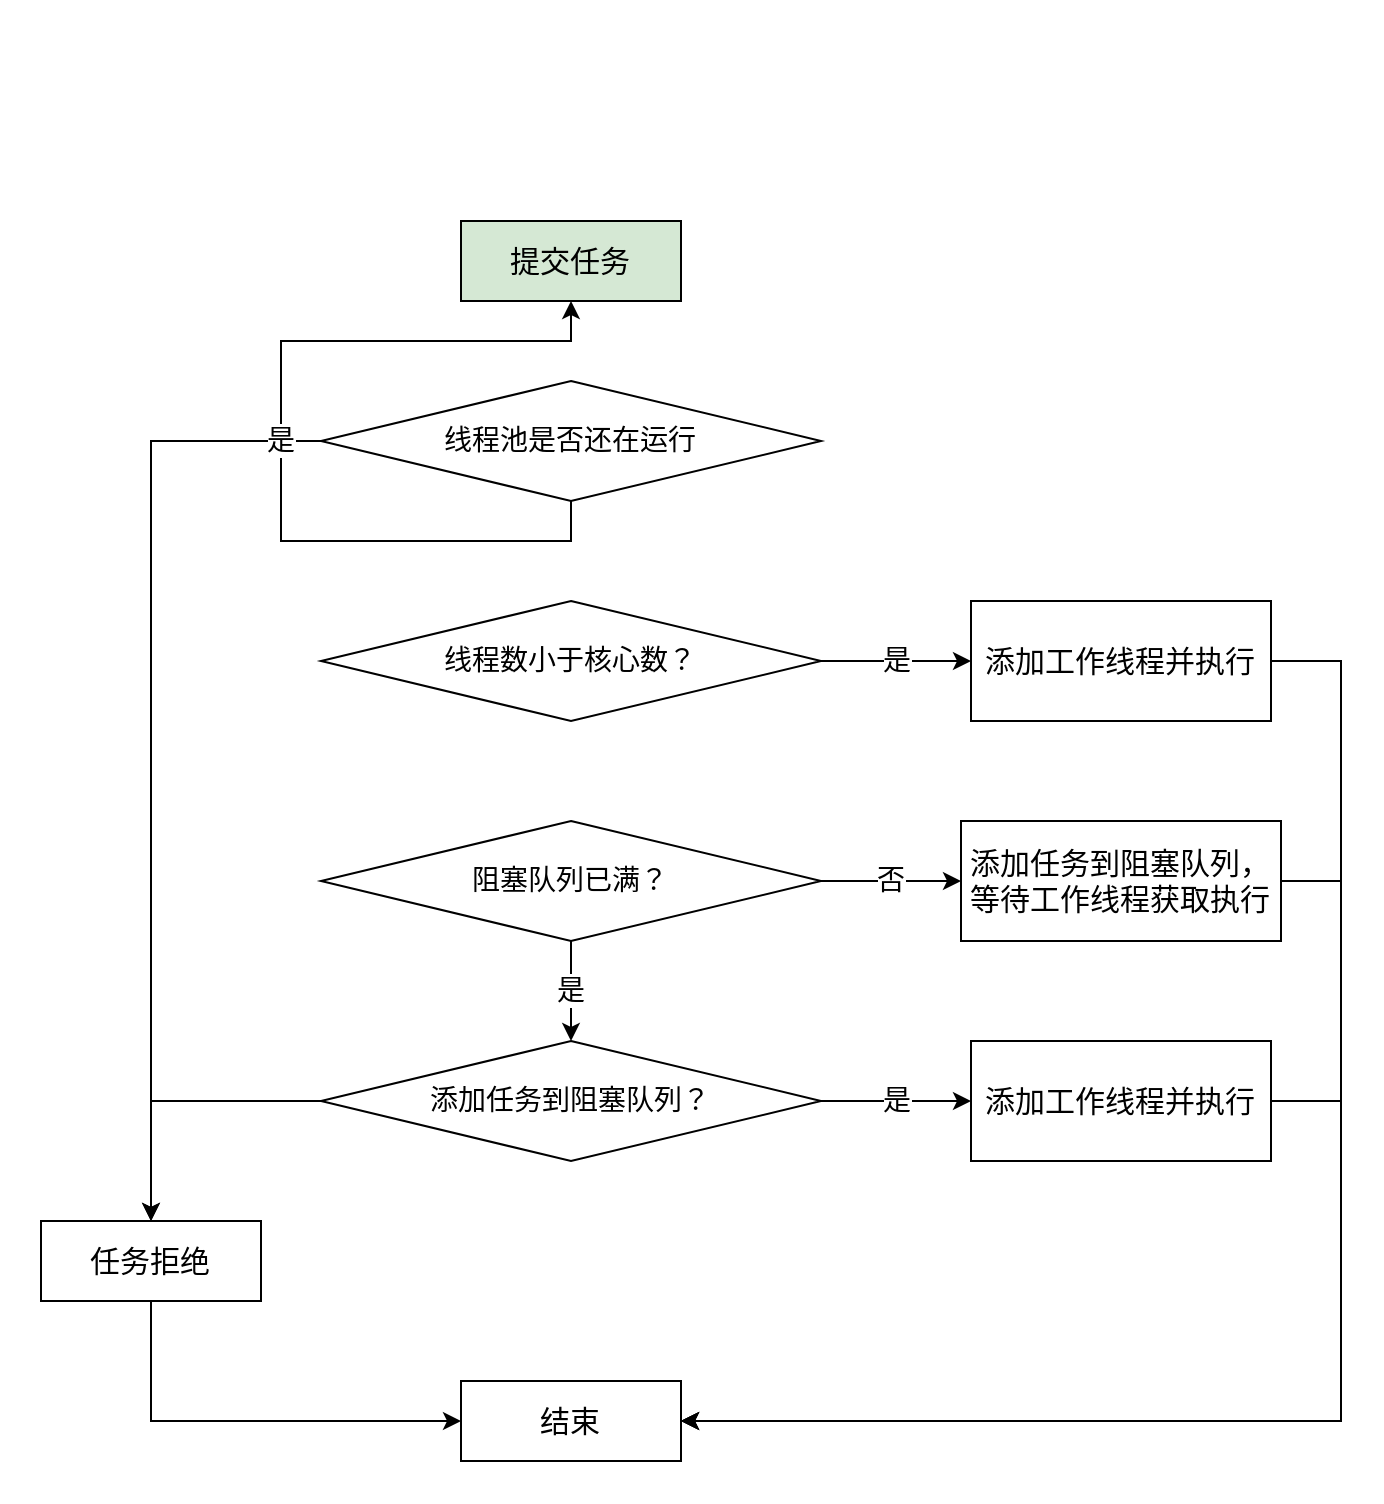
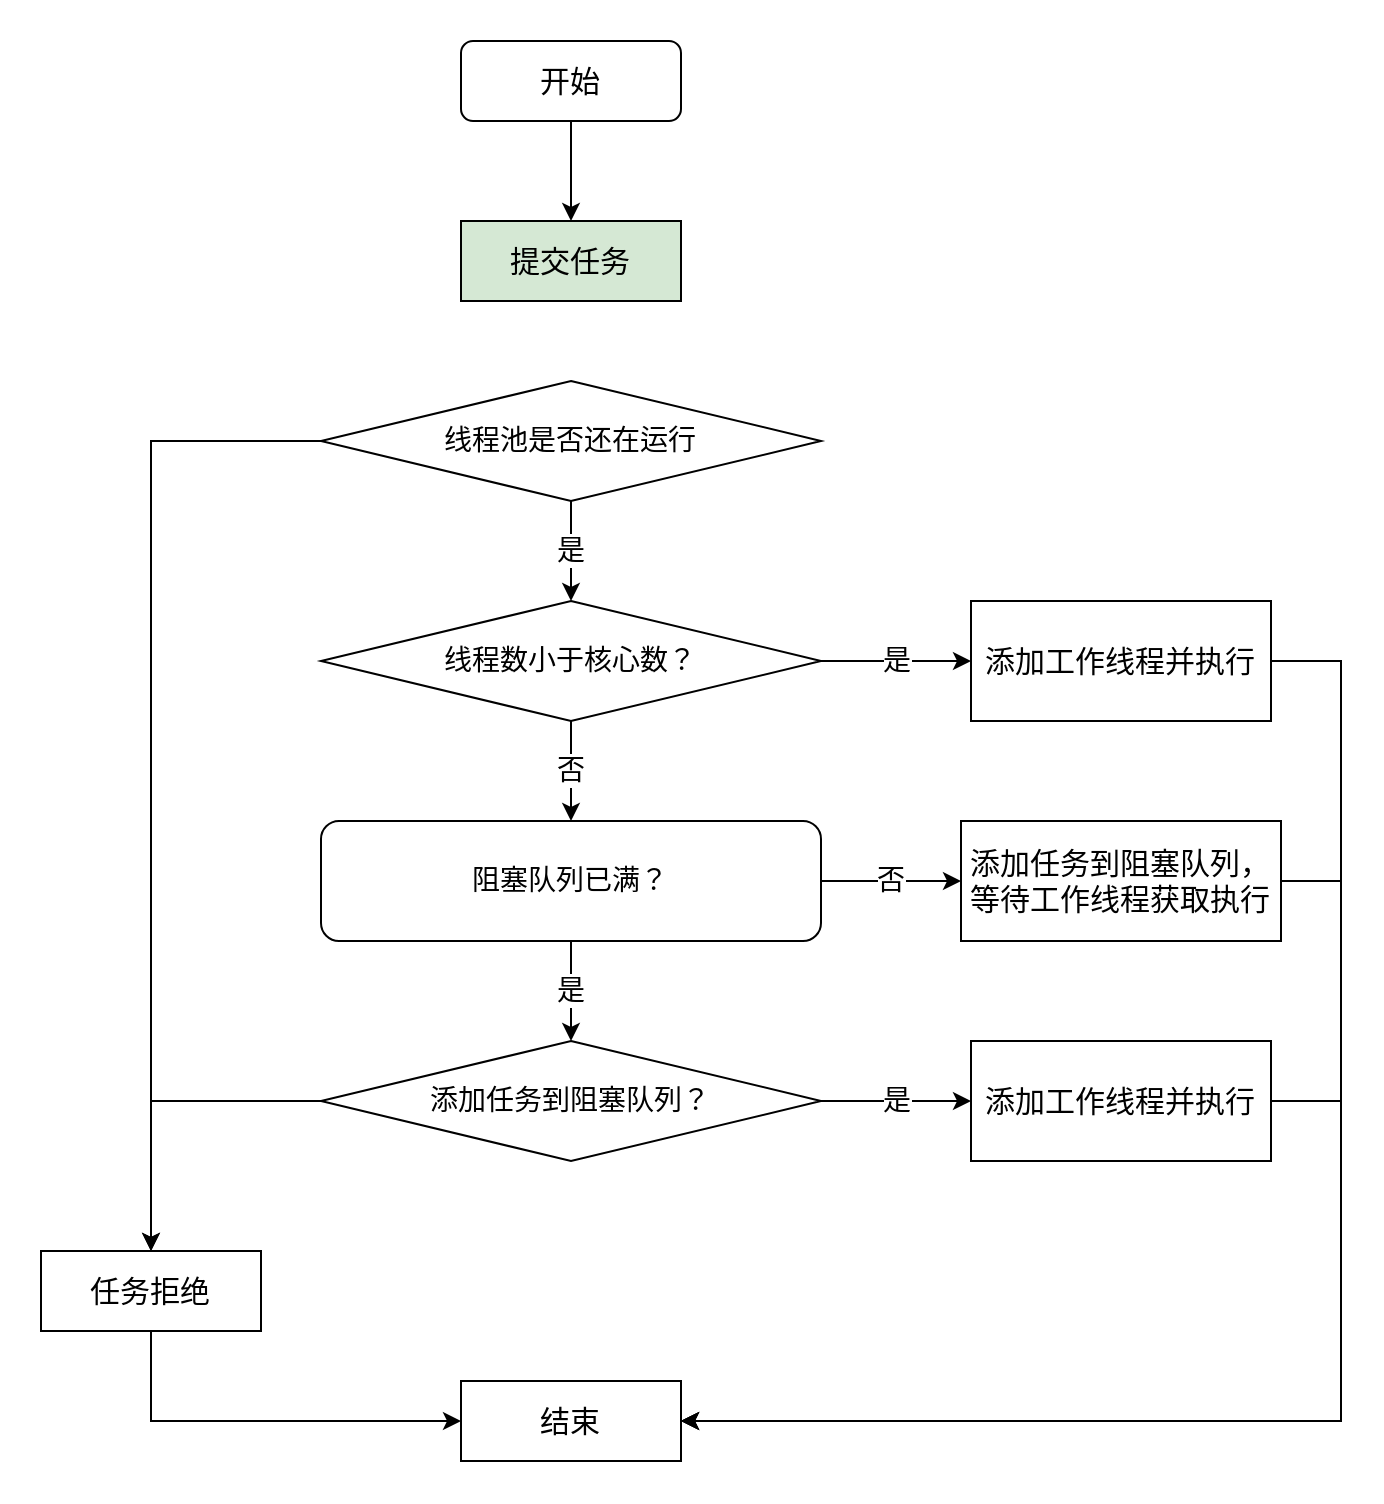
none -> (571, 81)
none -> (571, 164)
(281, 432) -> (571, 560)
none -> (571, 764)
(571, 881) -> (571, 881)
(151, 1261) -> (151, 1291)
